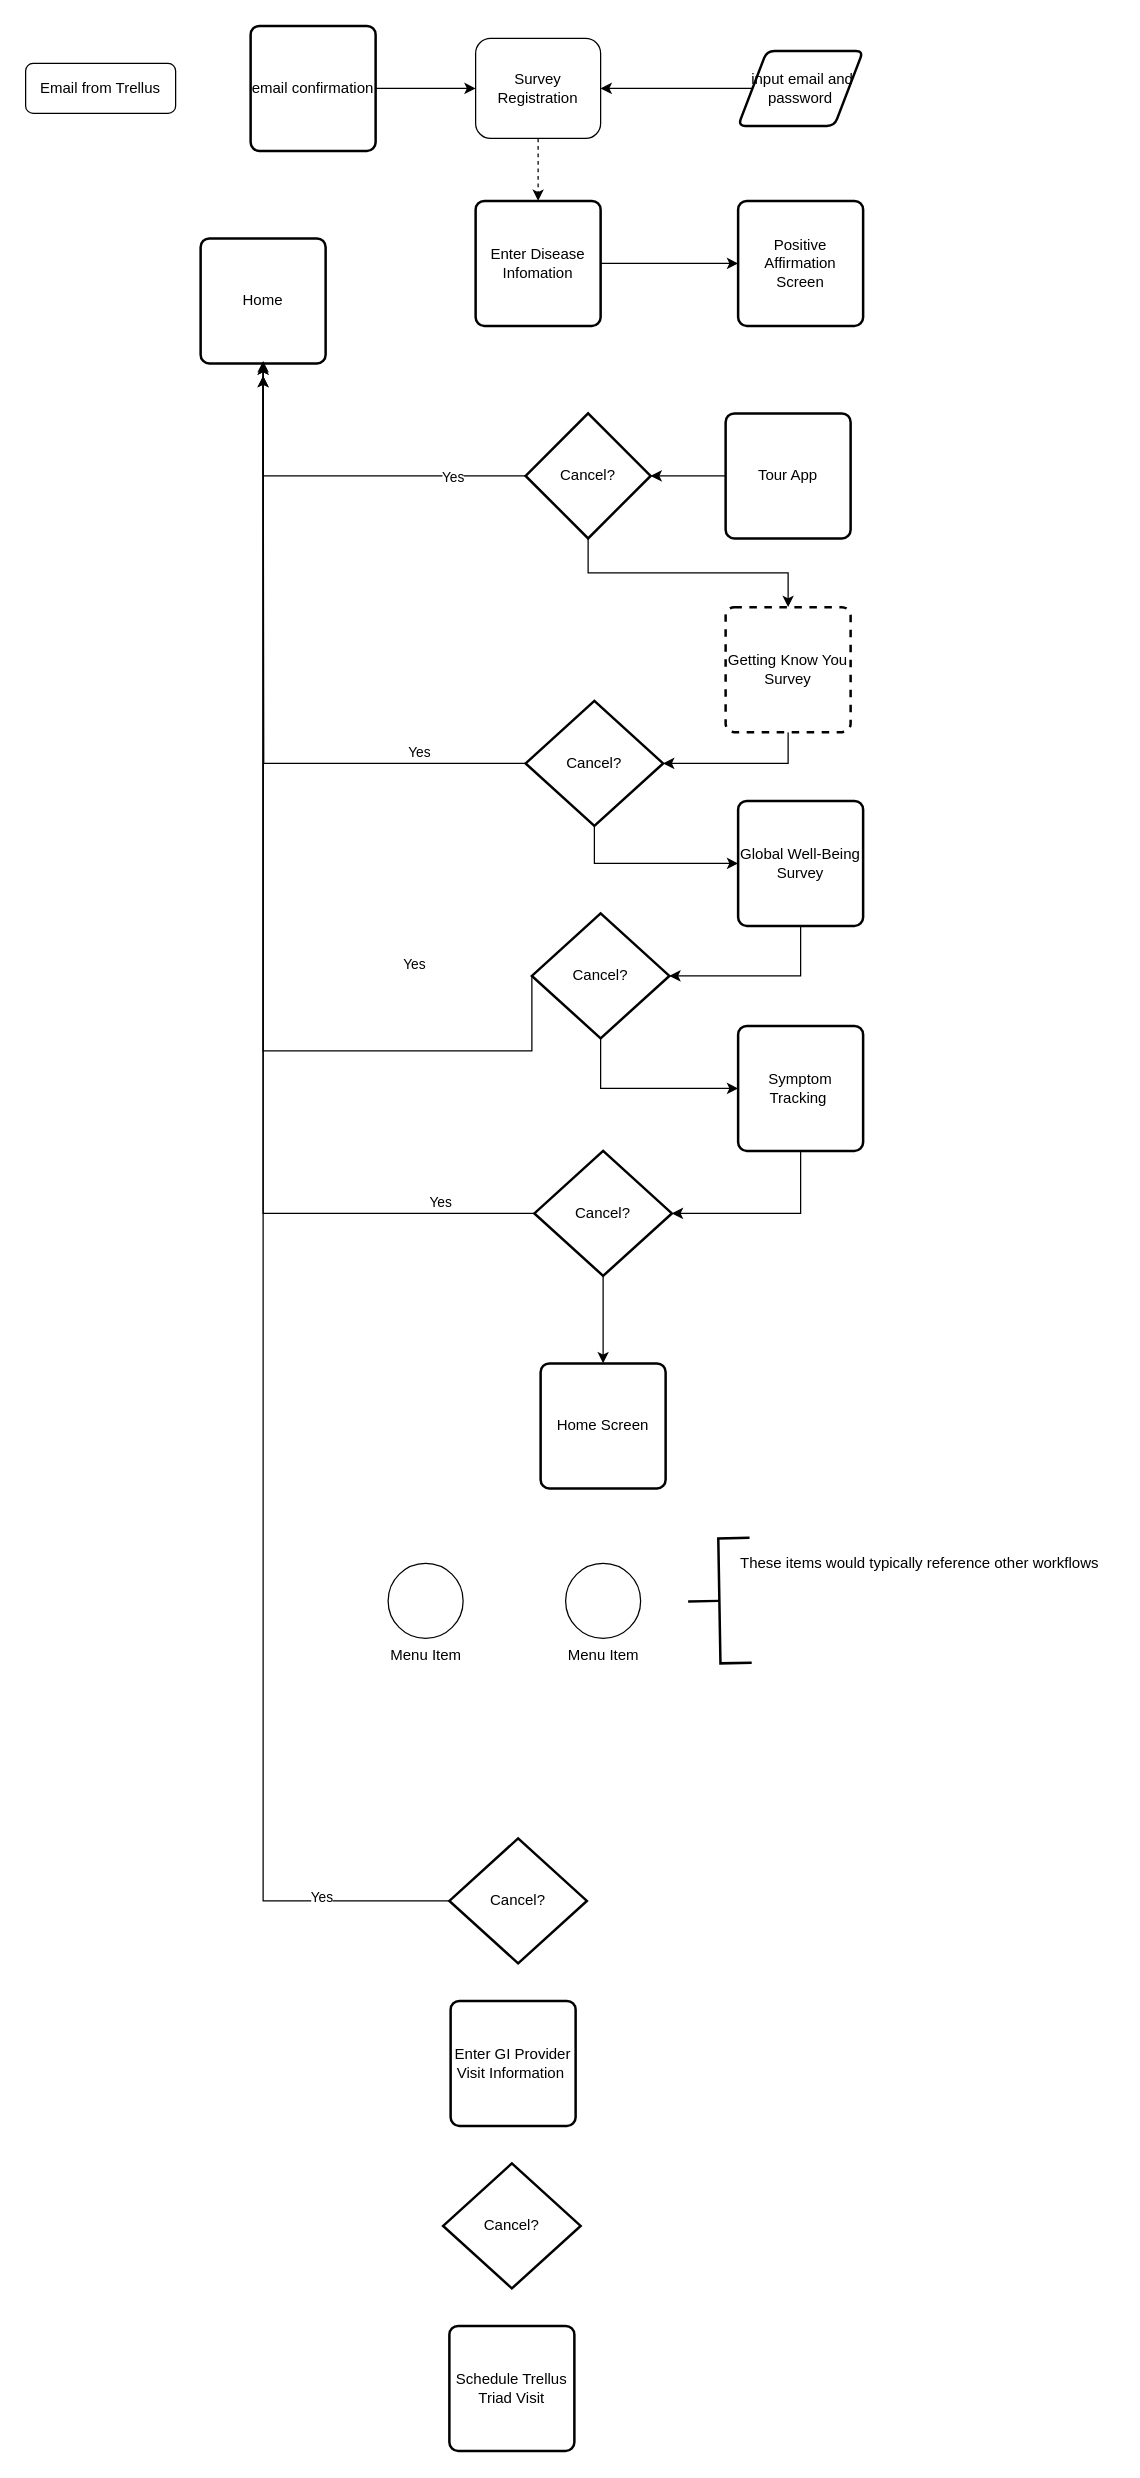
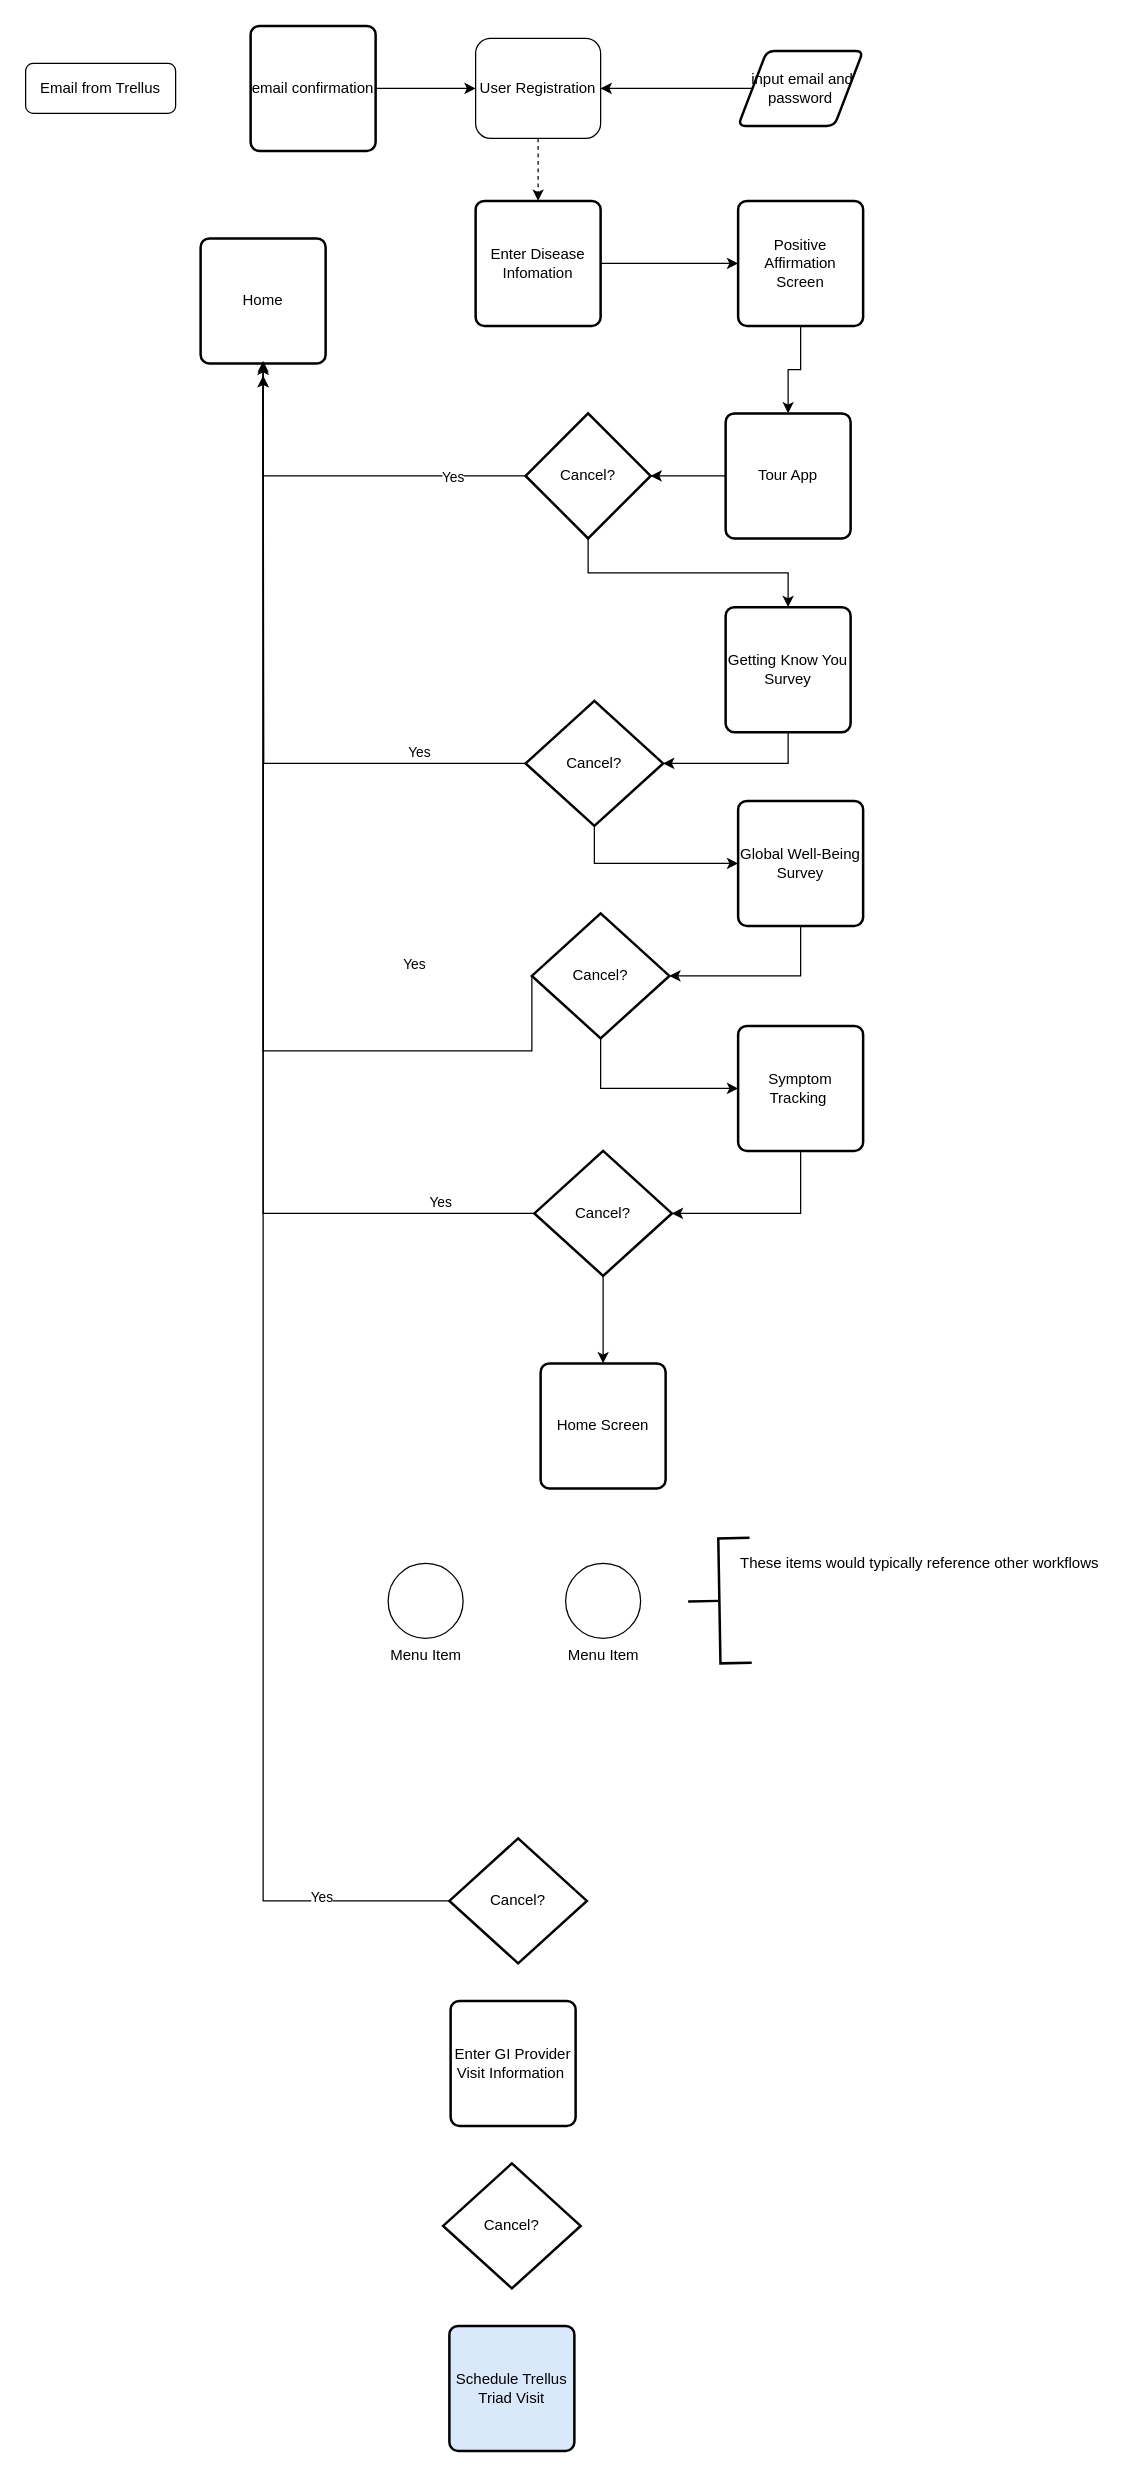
(538, 88) -> (538, 88)
none -> (799, 369)
(788, 669) -> (788, 669)
(512, 2388) -> (512, 2388)
